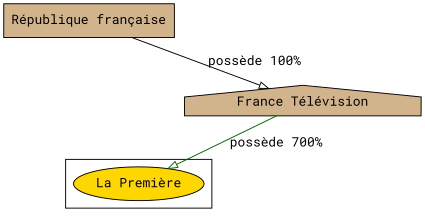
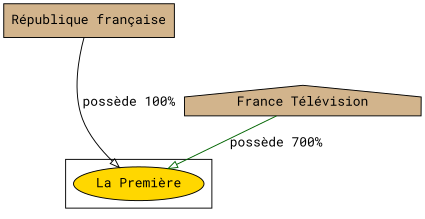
(196, 61) -> (79, 104)
